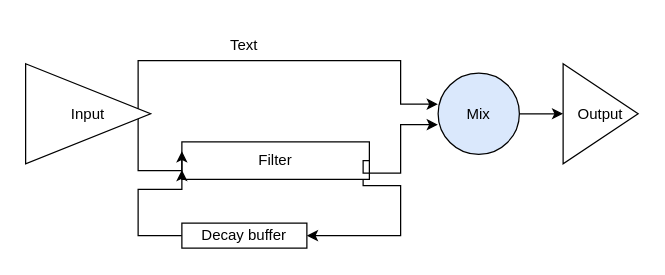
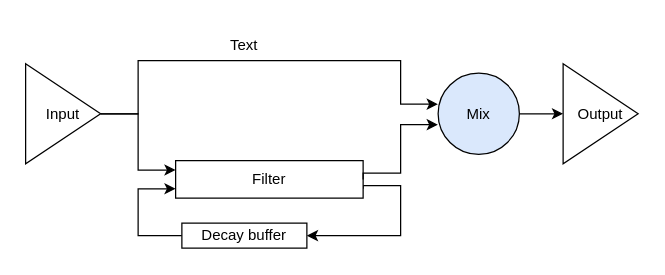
(88, 114) -> (63, 114)
(276, 161) -> (269, 179)
